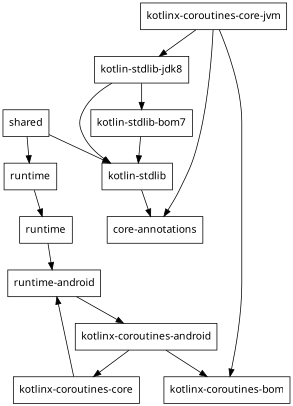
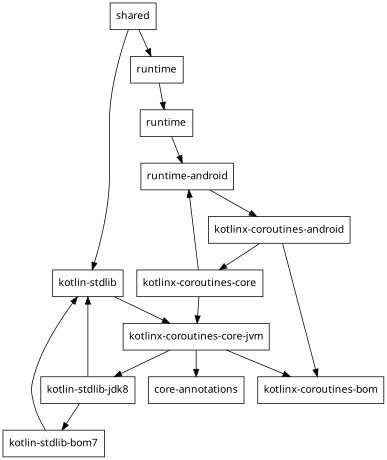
(145, 200) -> (139, 308)
none -> (198, 306)
